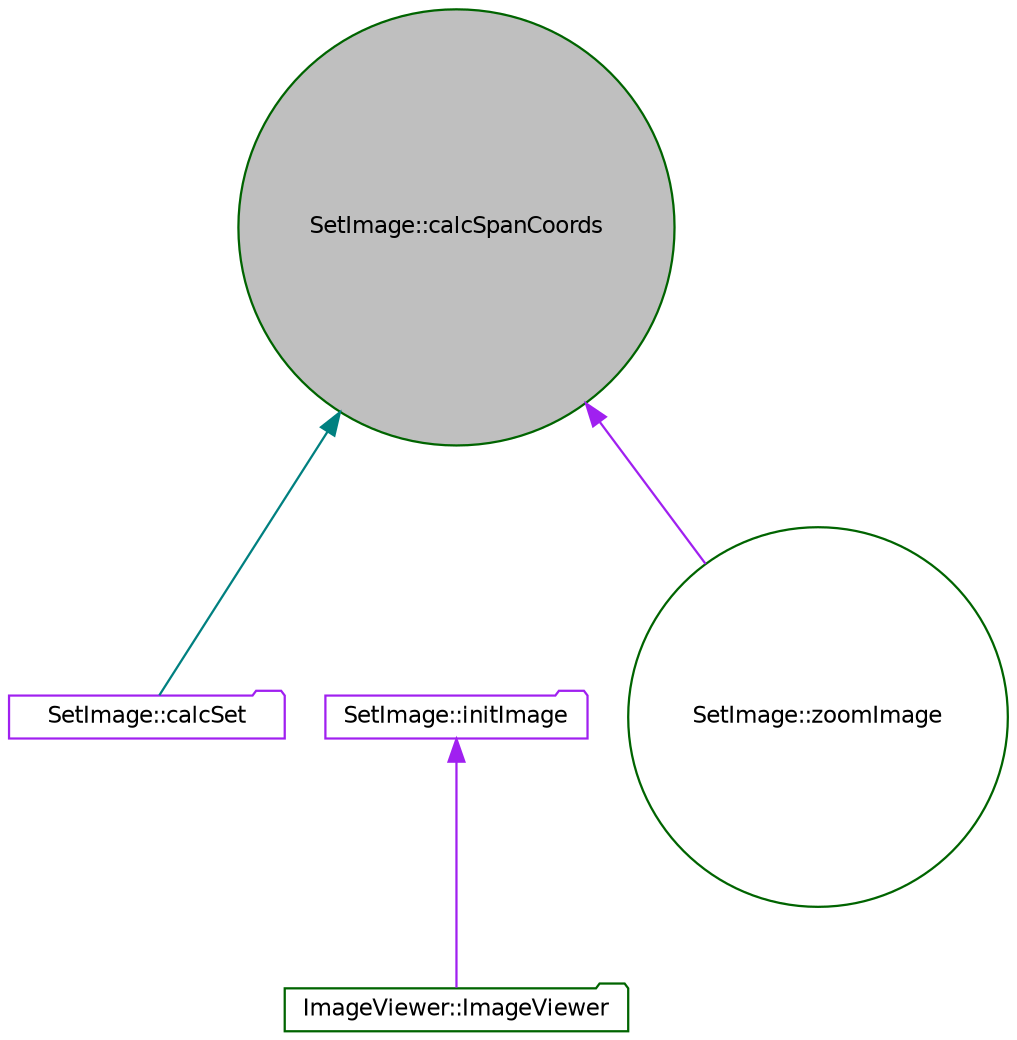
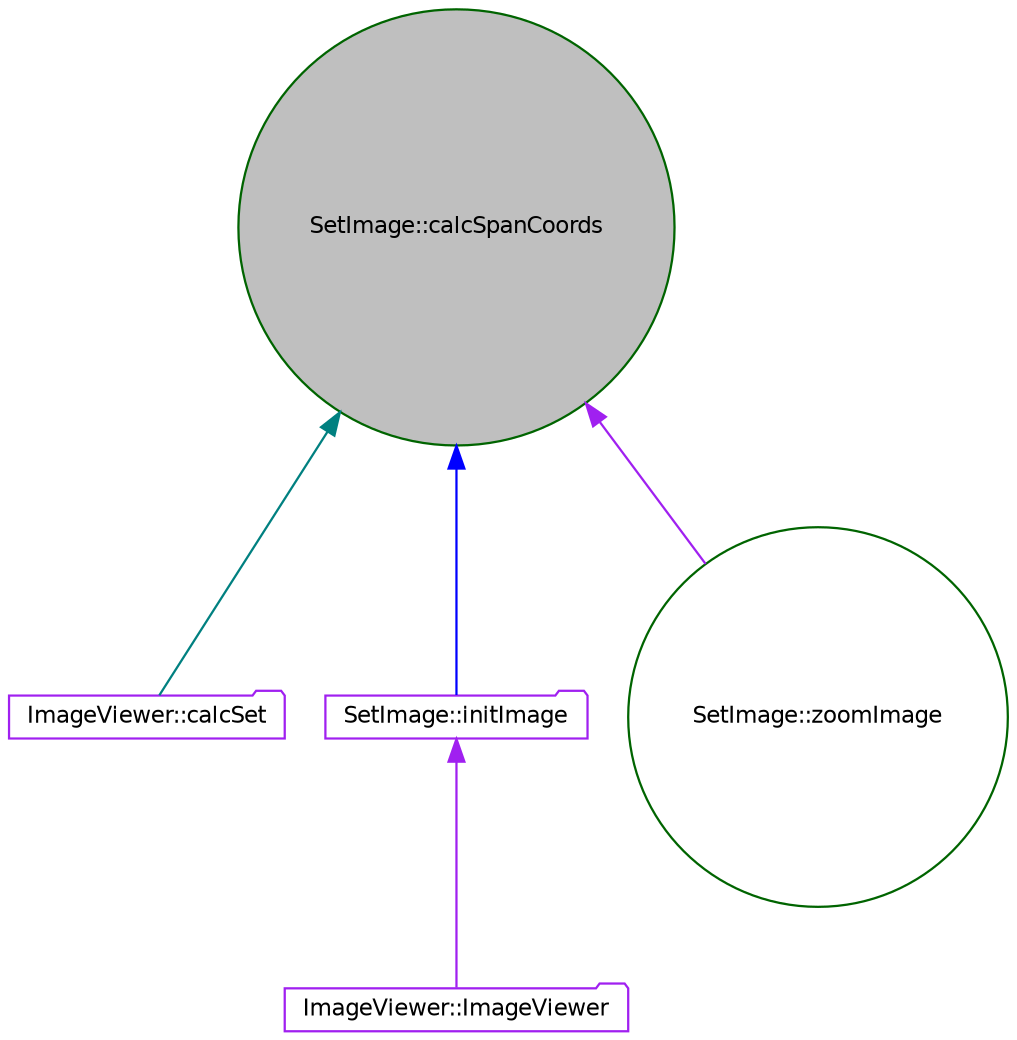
none -> (456, 582)
(147, 717) -> (147, 717)
(456, 1010) -> (456, 1010)
